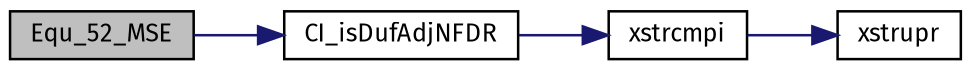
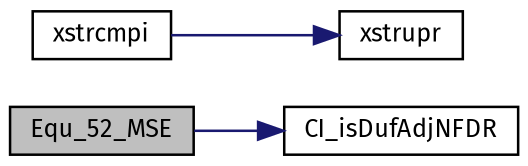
(551, 35) -> none
